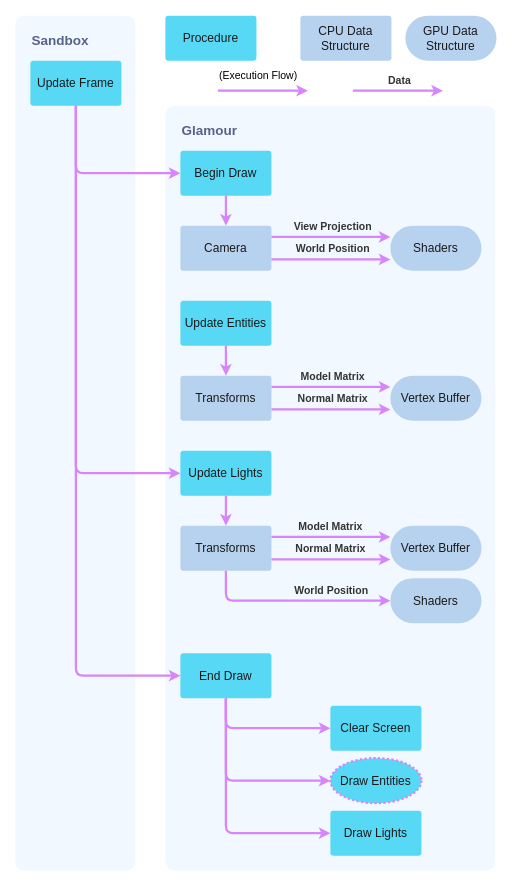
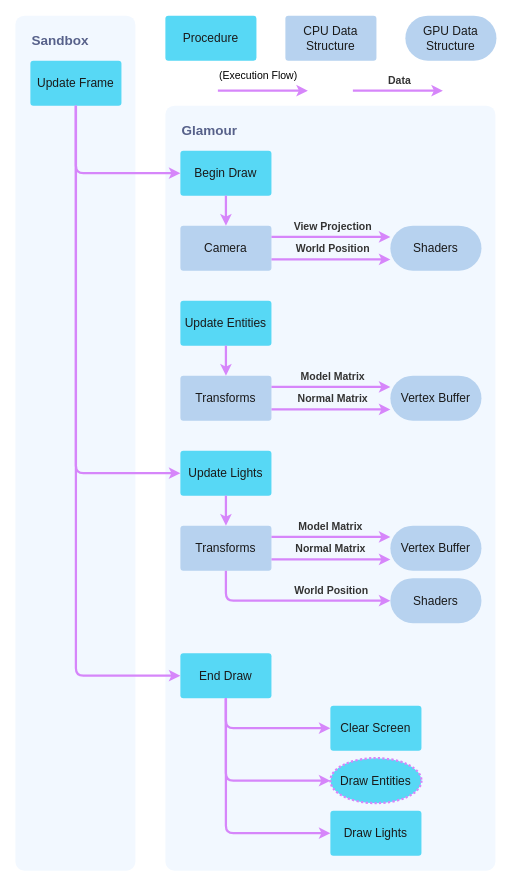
(346, 38) -> (331, 38)
